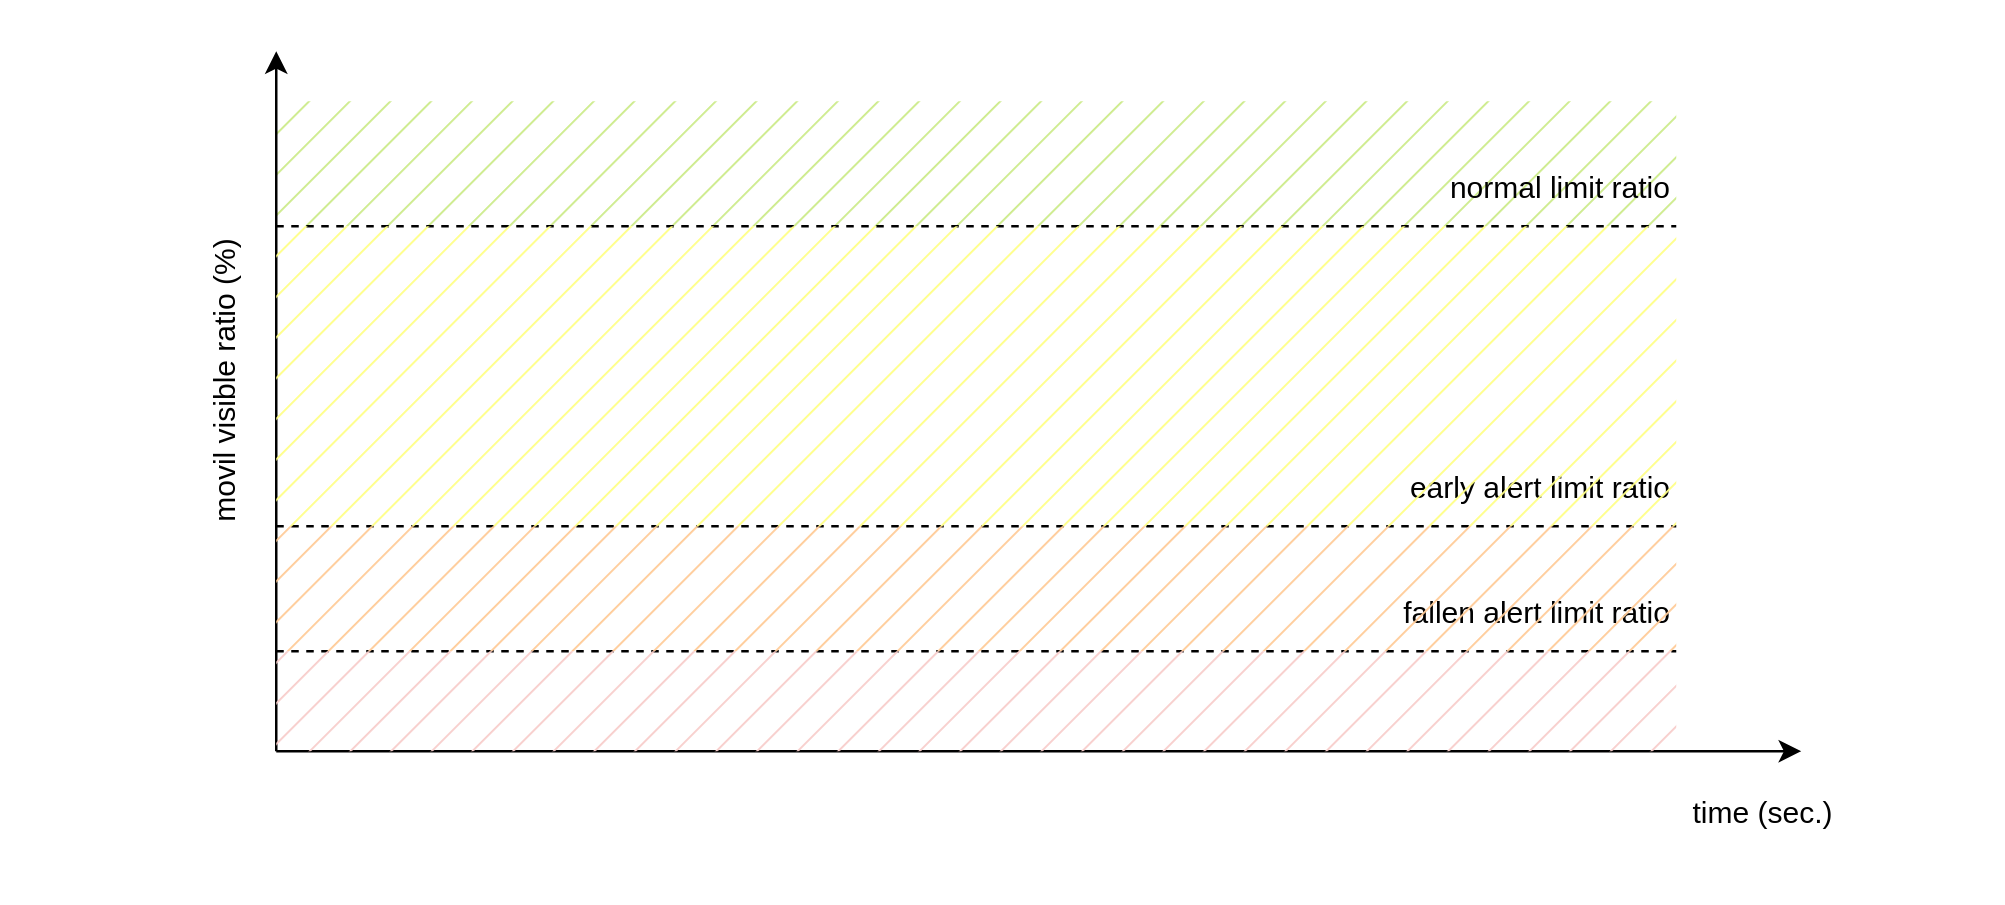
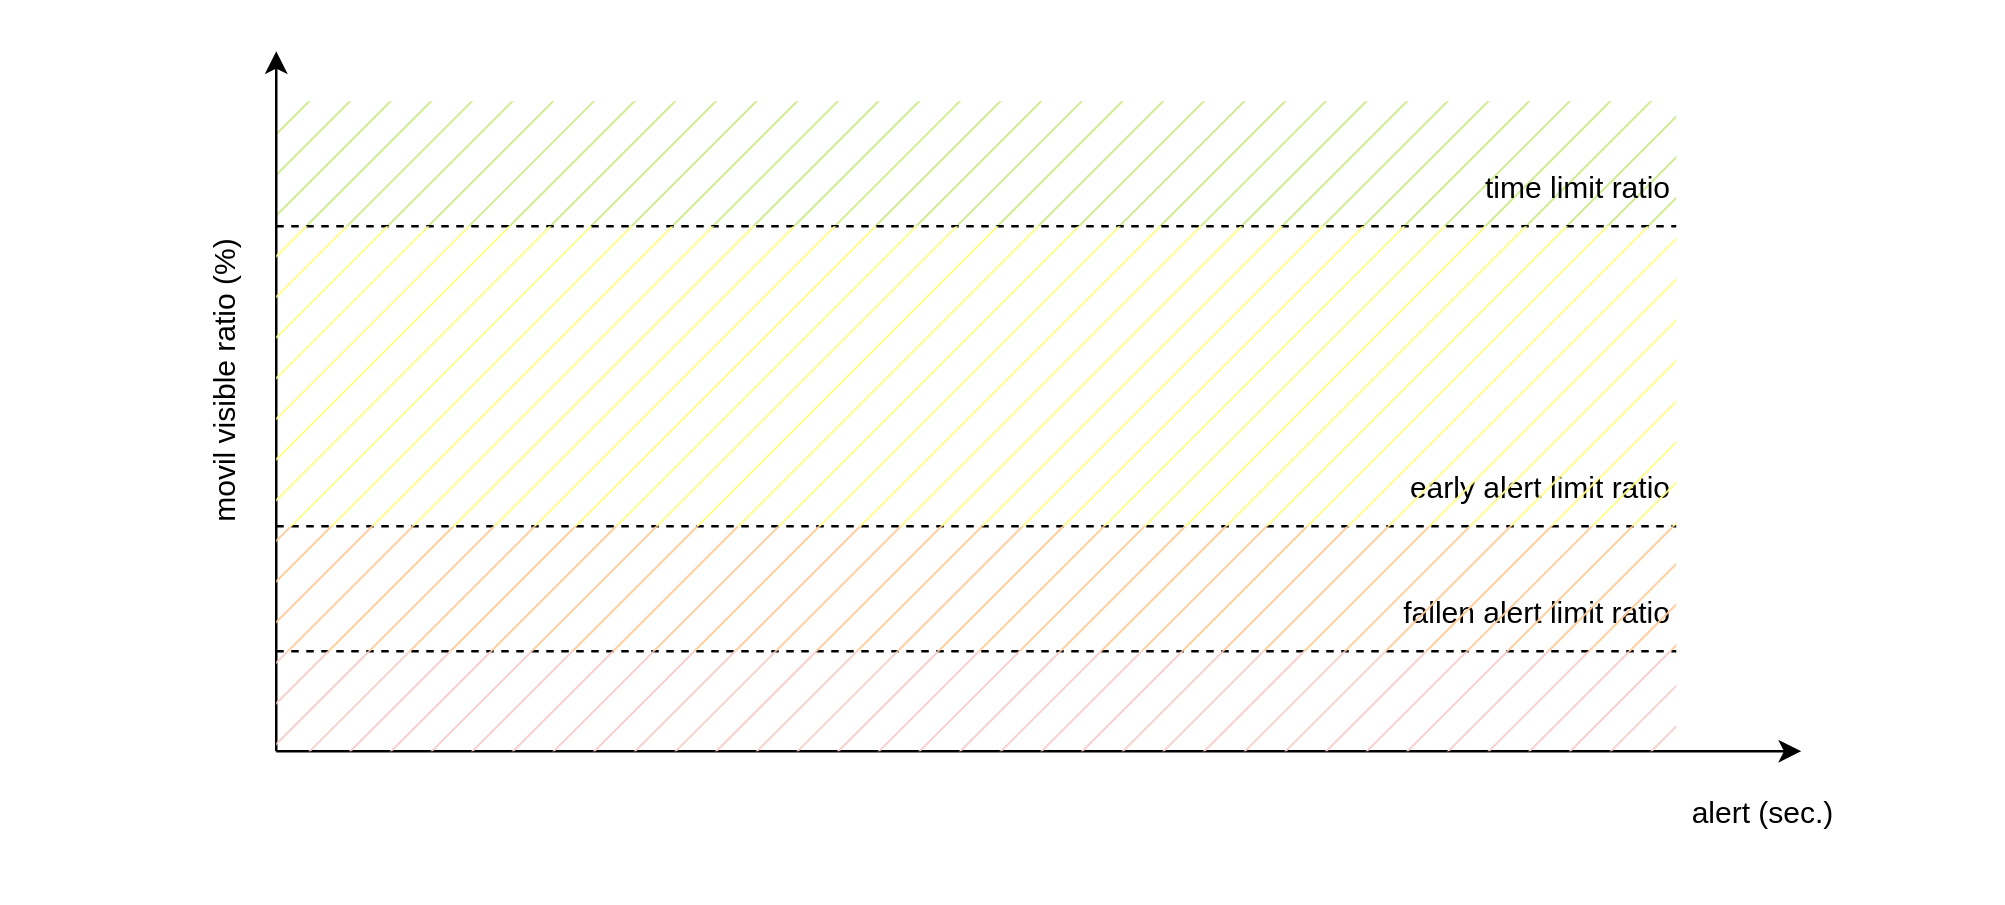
(1547, 189) -> (1564, 189)
(1764, 814) -> (1764, 814)
